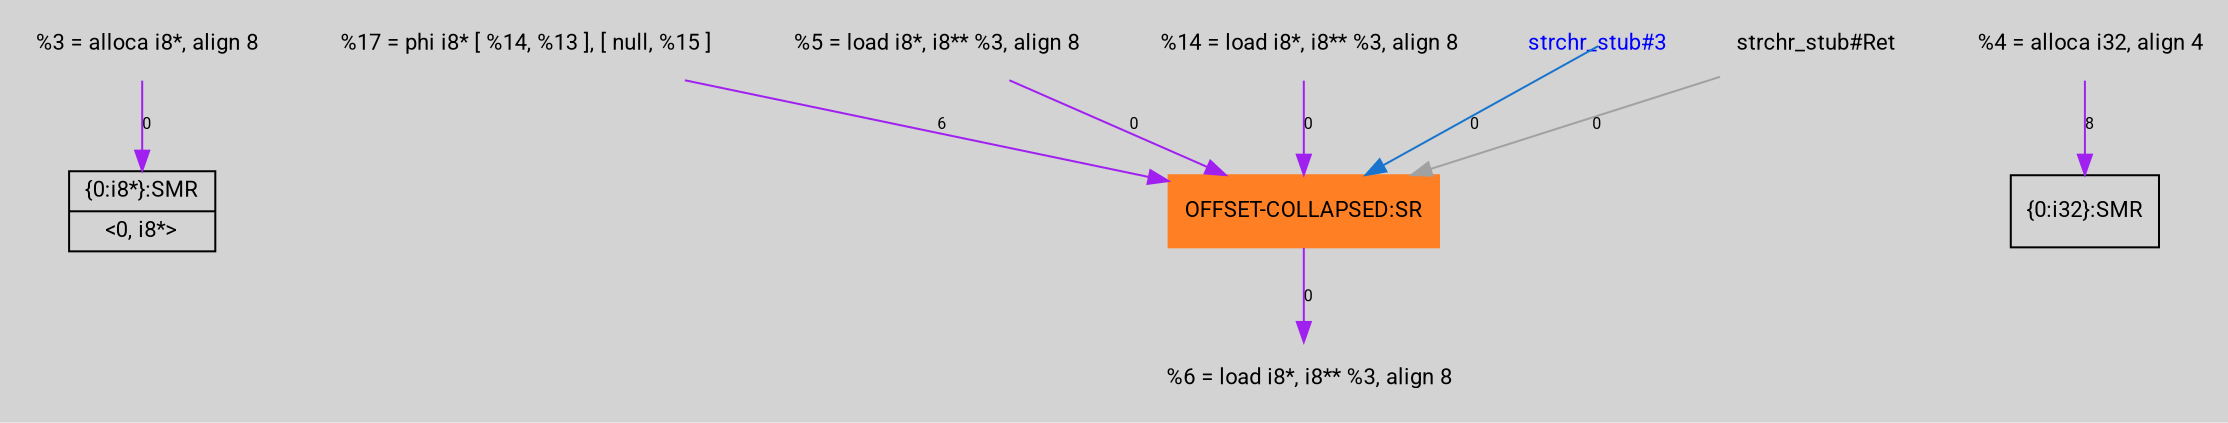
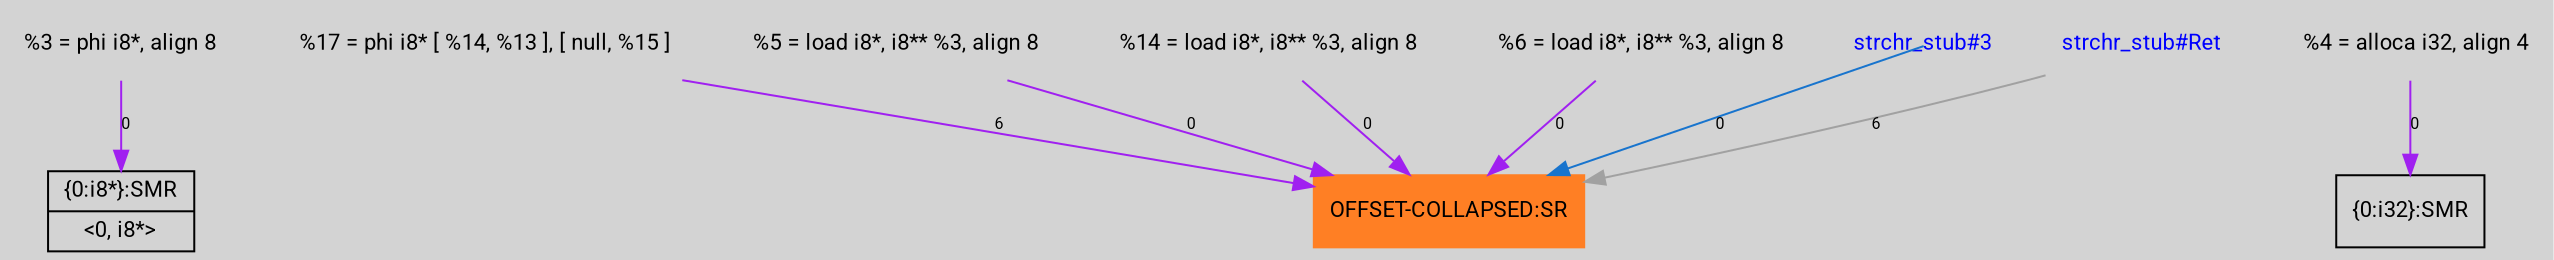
(142, 44) -> (121, 44)
(1817, 44) -> (2142, 44)
(1597, 125) -> (1877, 125)
(2090, 125) -> (2415, 125)
(1304, 285) -> (1550, 121)
